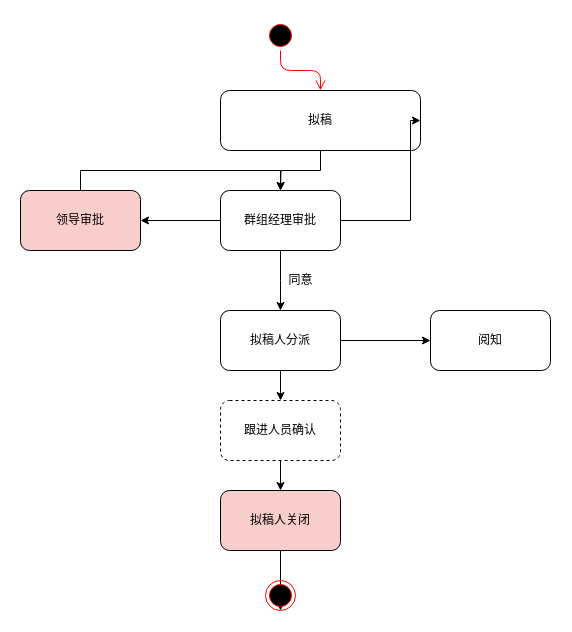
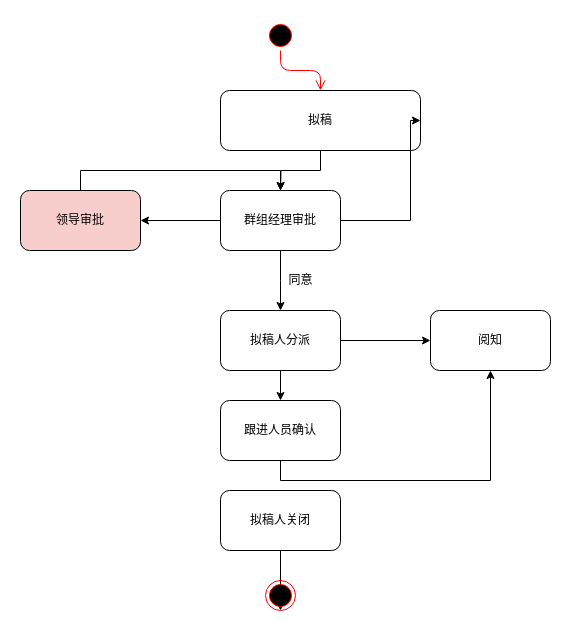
(281, 431) -> (281, 431)
(281, 481) -> (436, 481)
(281, 521) -> (281, 521)
